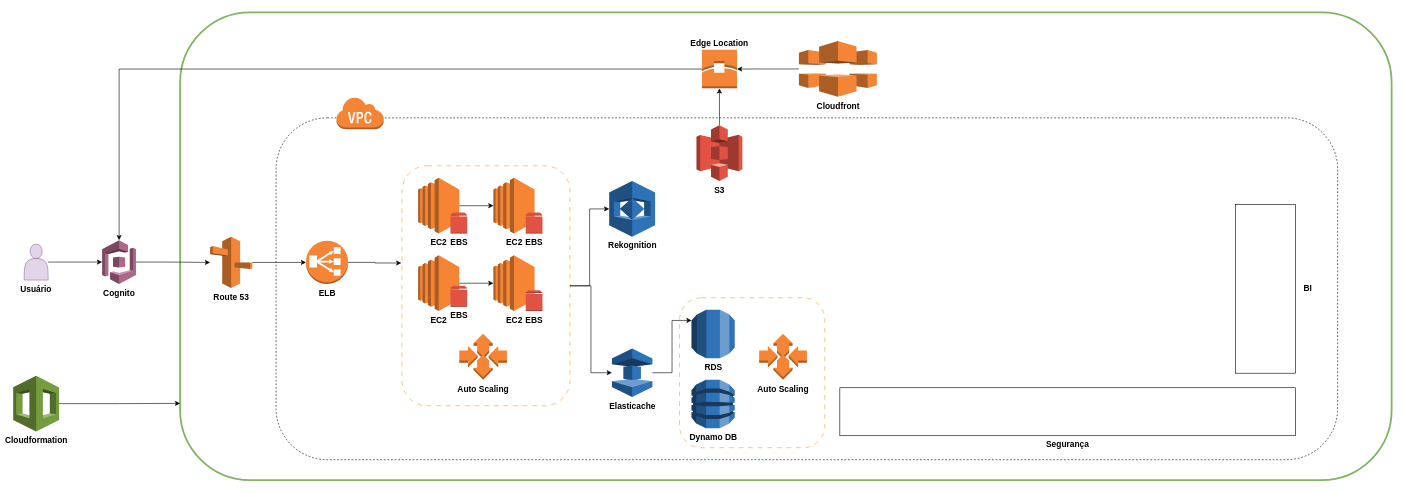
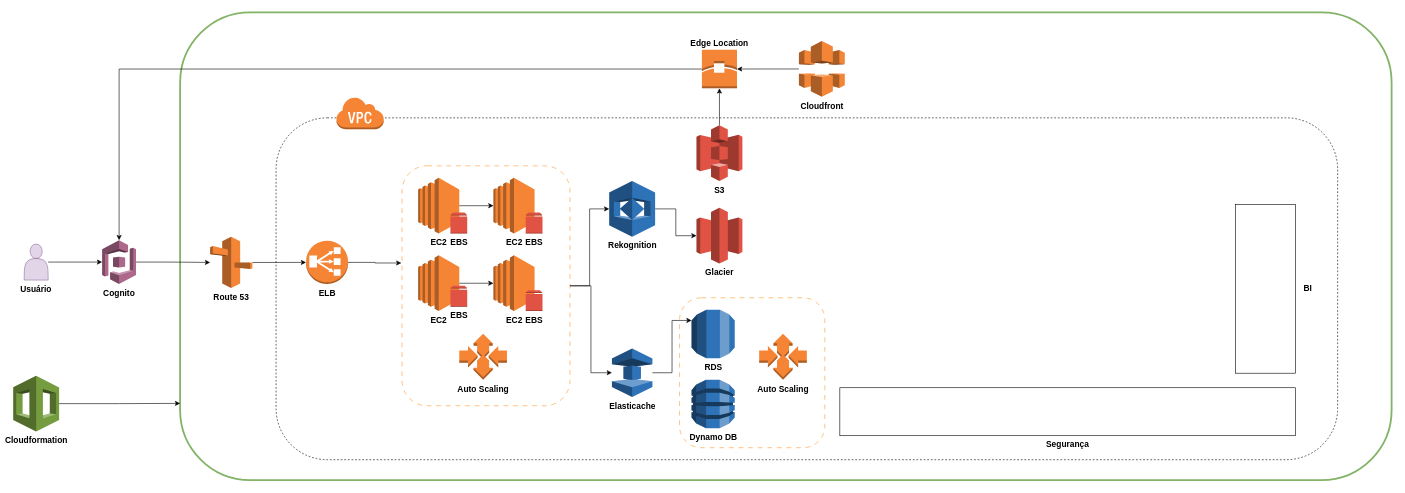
(838, 69) -> (822, 69)
none -> (676, 235)
none -> (719, 236)
